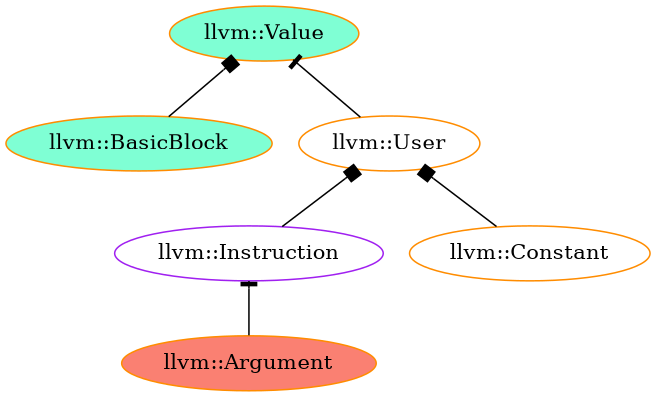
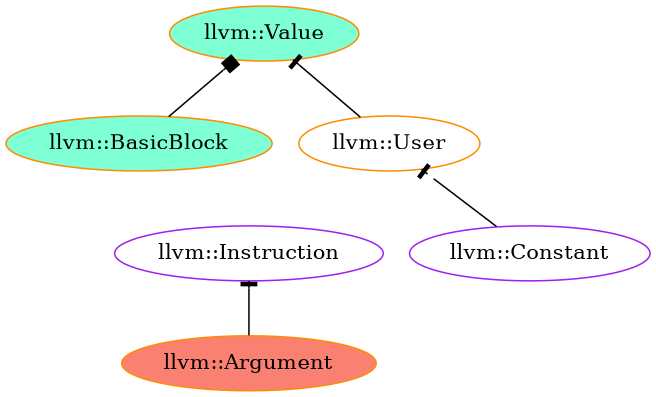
(314, 203) -> none
(465, 203) -> (465, 203)
(530, 253) -> (530, 253)
